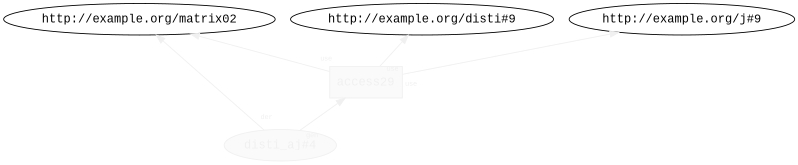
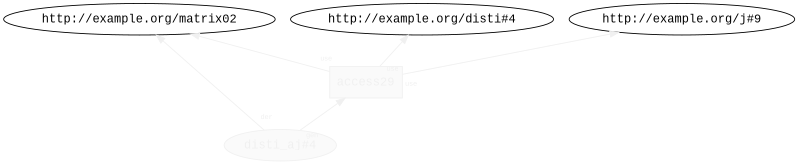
(422, 19) -> (422, 19)
